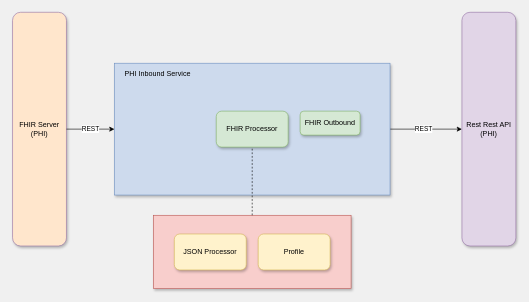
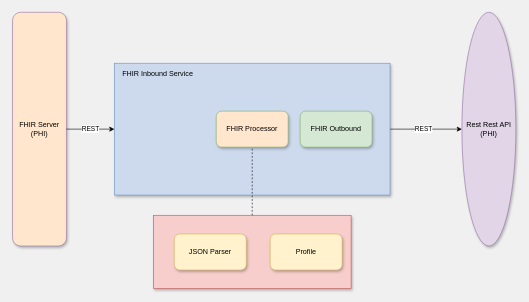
(158, 74) -> (158, 74)
(330, 123) -> (336, 129)
(252, 129) -> (252, 129)
(489, 129) -> (489, 129)
(210, 252) -> (210, 252)
(294, 252) -> (306, 252)
